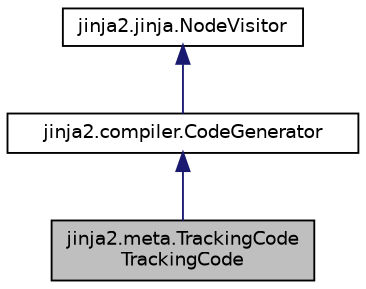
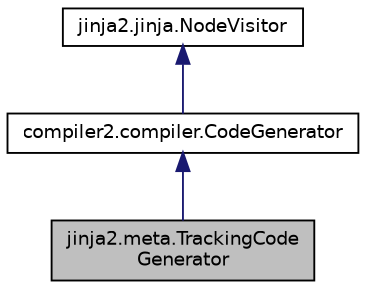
(183, 133) -> (183, 133)
(183, 250) -> (183, 250)
